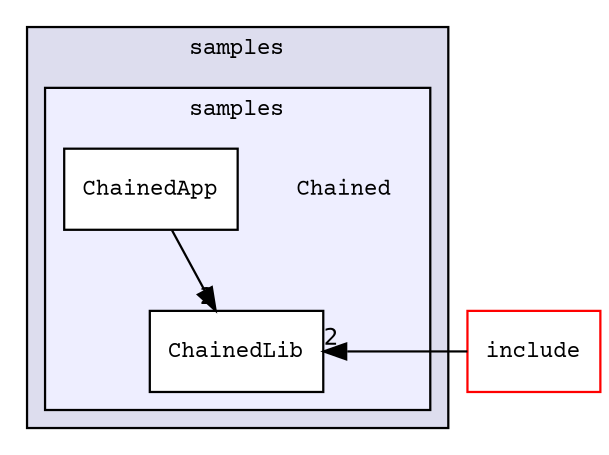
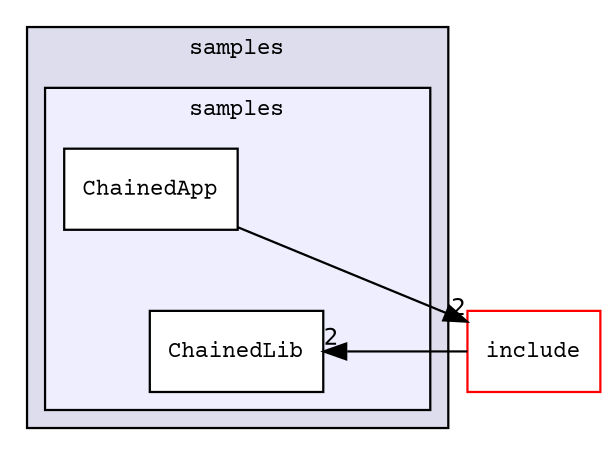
(345, 189) -> none
(188, 261) -> (342, 270)
